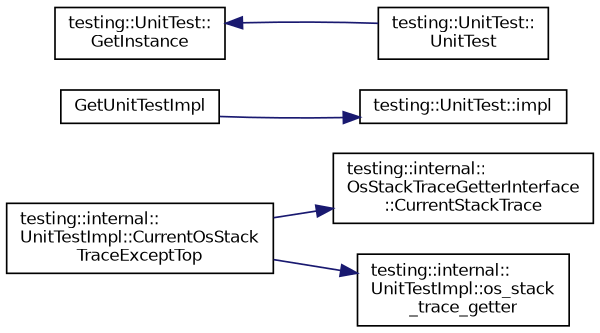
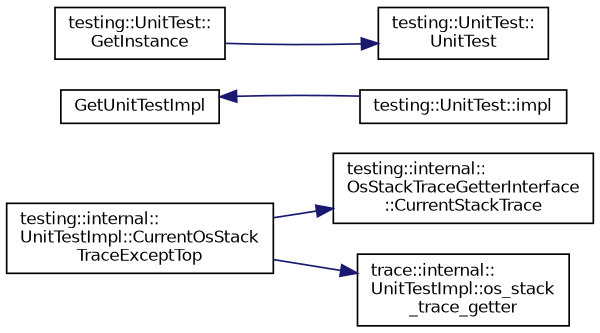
(310, 22) -> (293, 45)
(282, 118) -> (298, 95)
(463, 290) -> (463, 290)
